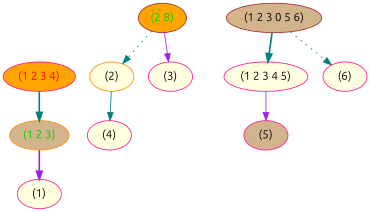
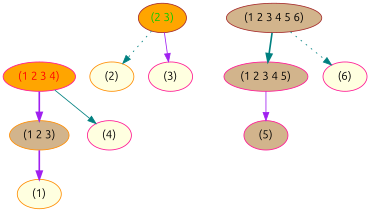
(162, 18) -> (162, 18)
(274, 18) -> (274, 18)
(266, 77) -> (266, 77)
(39, 102) -> (39, 102)
(111, 102) -> (72, 104)
(39, 135) -> (39, 135)
(39, 194) -> (39, 194)
